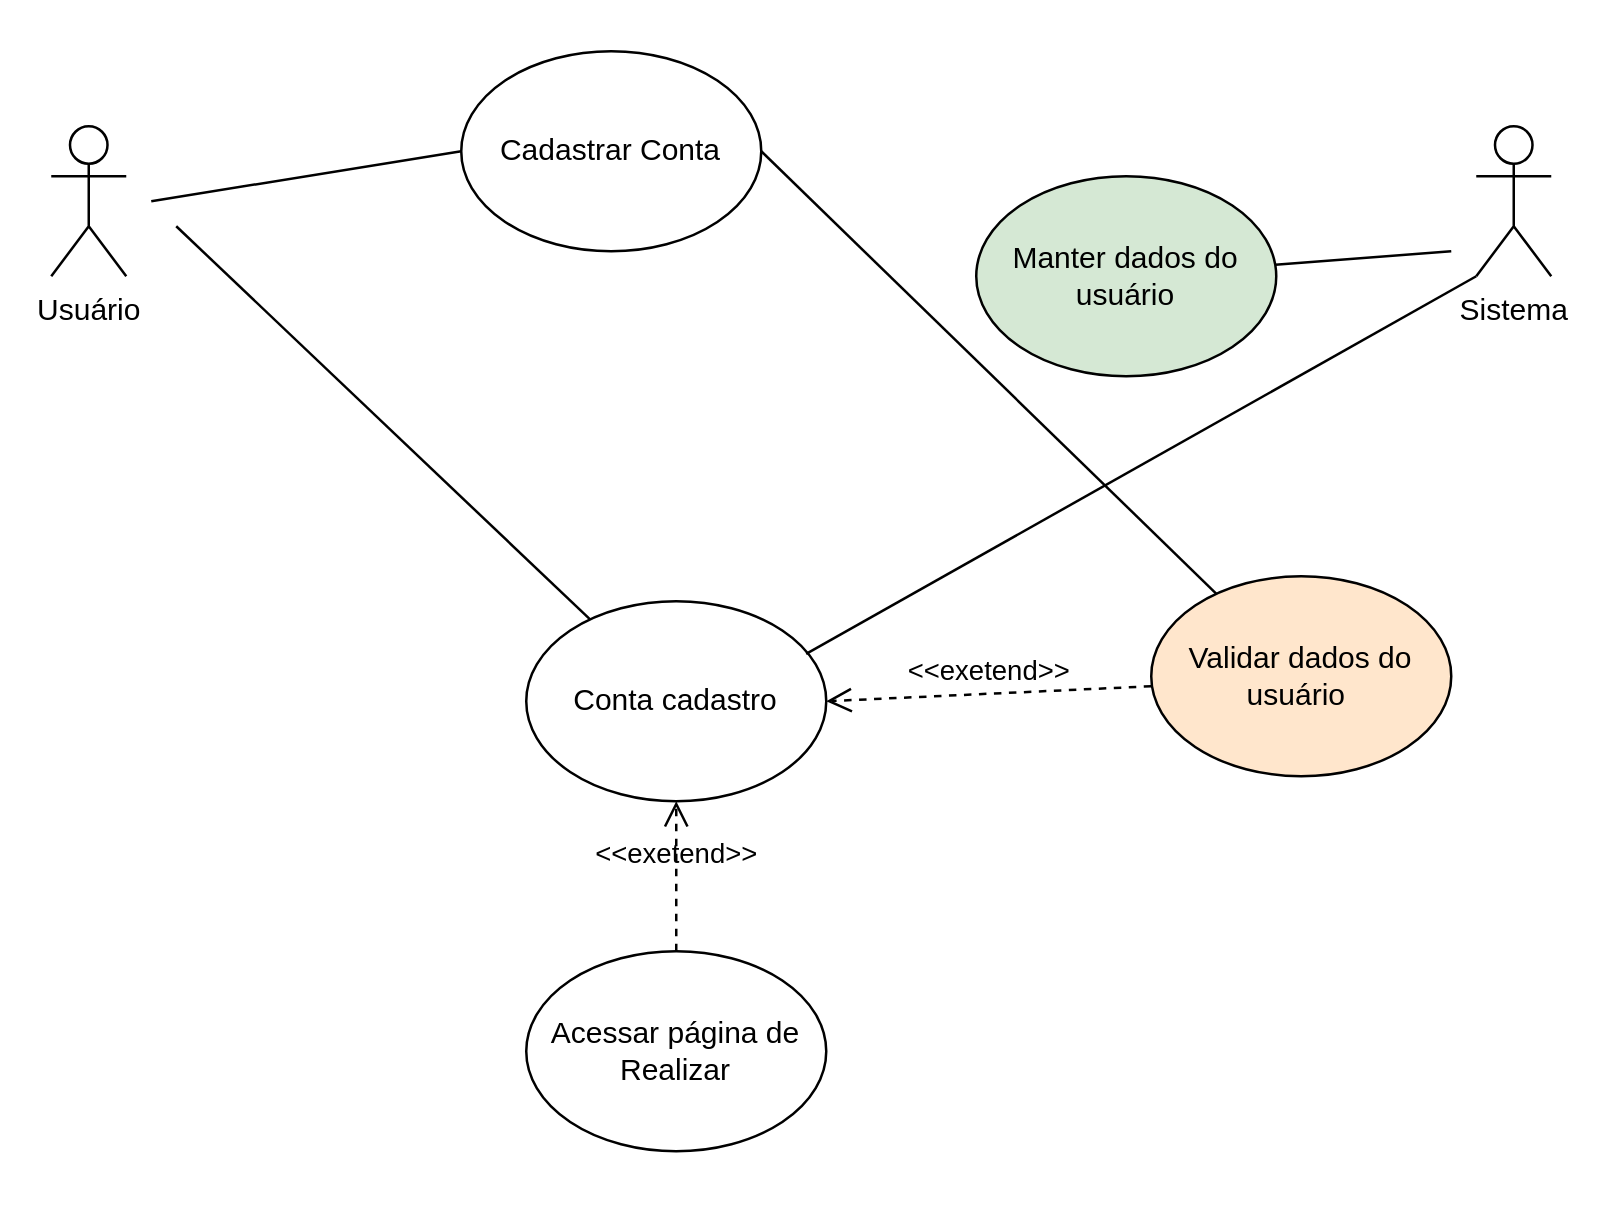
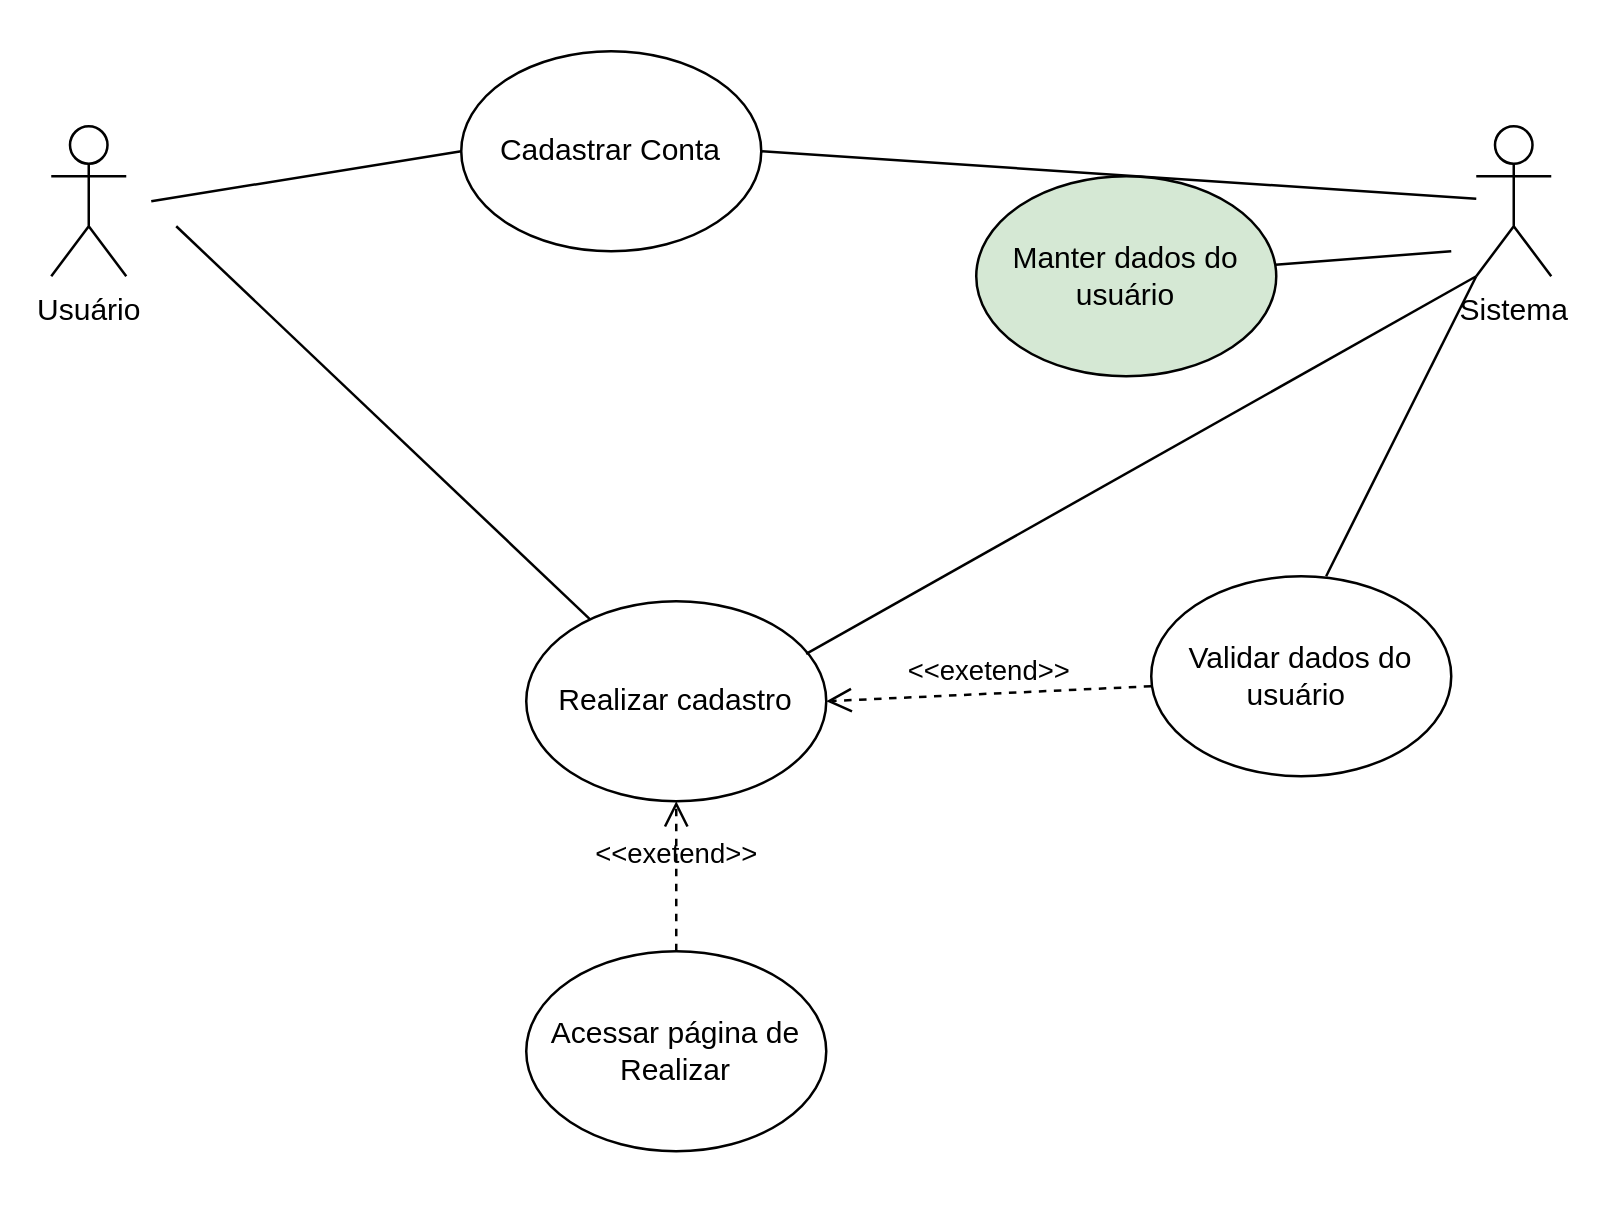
(931, 317) -> (945, 163)
none -> (1400, 428)
(1301, 676) -> (1301, 676)
(676, 701) -> (676, 701)
